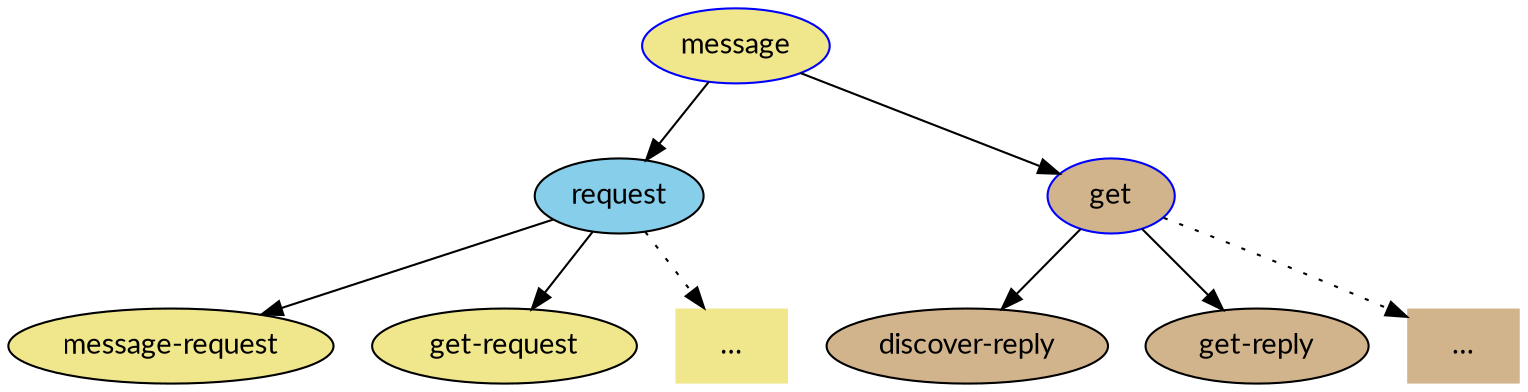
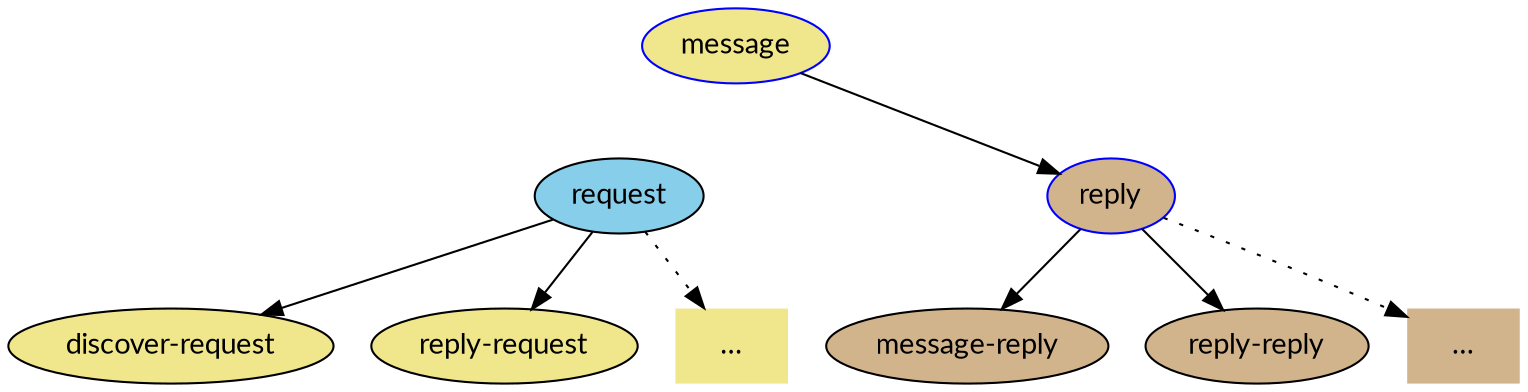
(684, 113) -> none
(1111, 196) -> (1111, 196)
(171, 346) -> (171, 346)
(505, 346) -> (505, 346)
(967, 346) -> (967, 346)
(1257, 346) -> (1257, 346)
